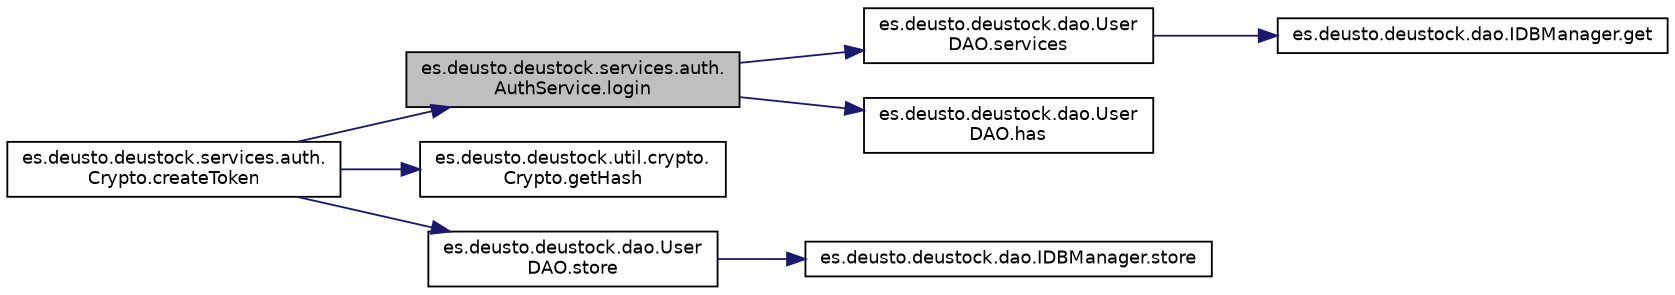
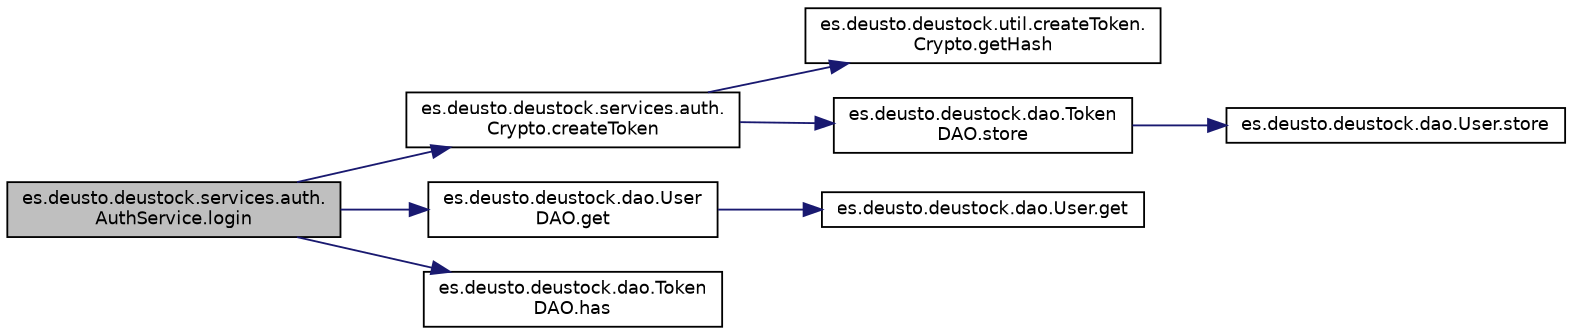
(1009, 36) -> (573, 210)
(1473, 36) -> (983, 210)
(1009, 125) -> (573, 299)
(365, 126) -> (365, 167)
(573, 169) -> (983, 36)
(573, 259) -> (983, 125)
(1009, 259) -> (1396, 125)
